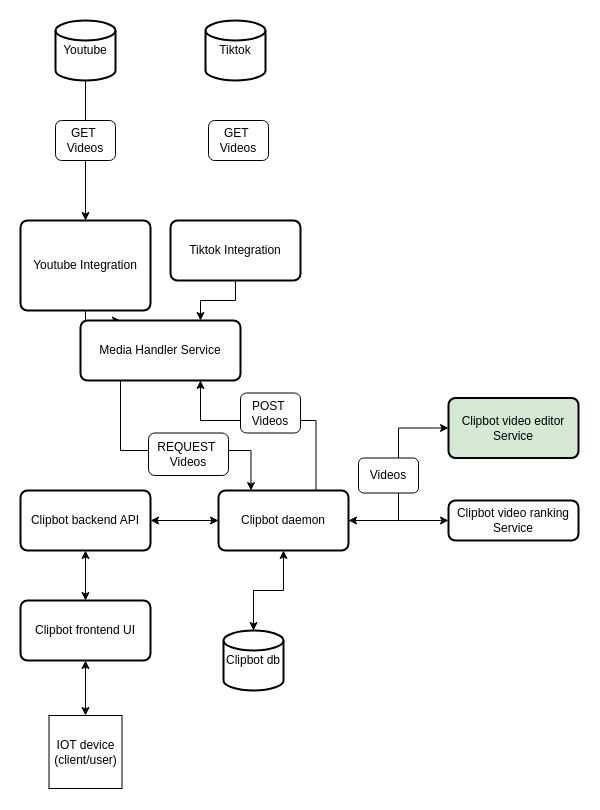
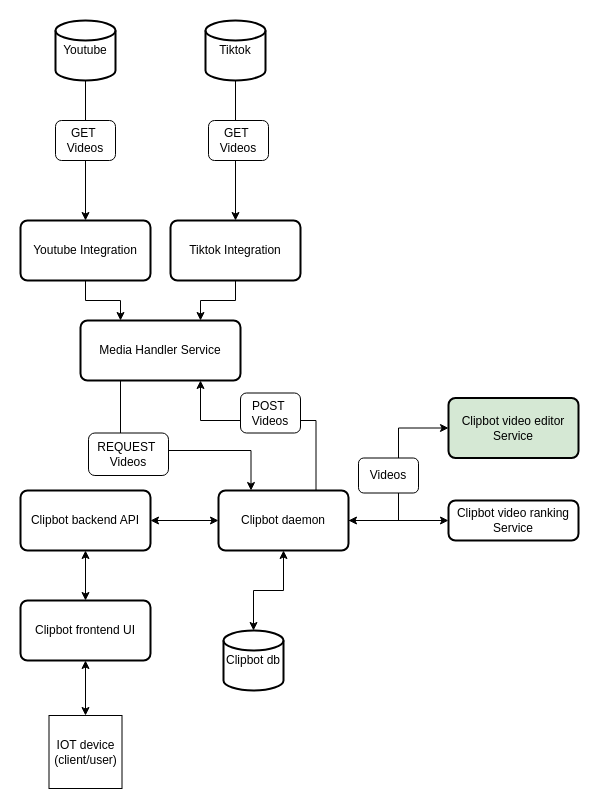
none -> (236, 187)
(86, 266) -> (86, 251)
(189, 454) -> (129, 454)
